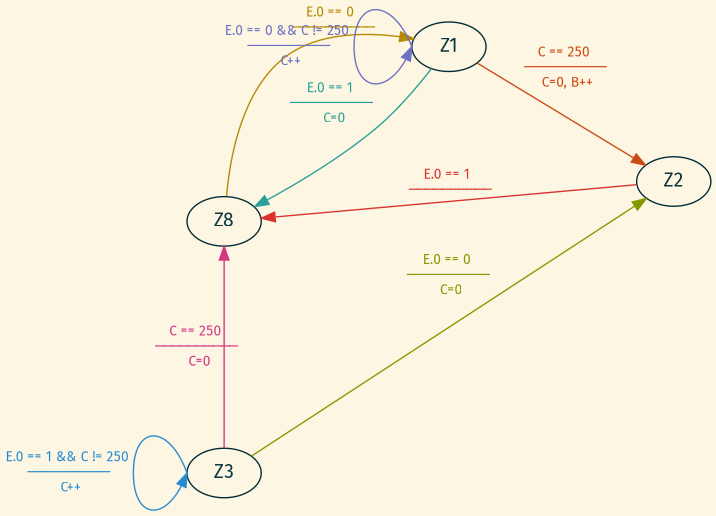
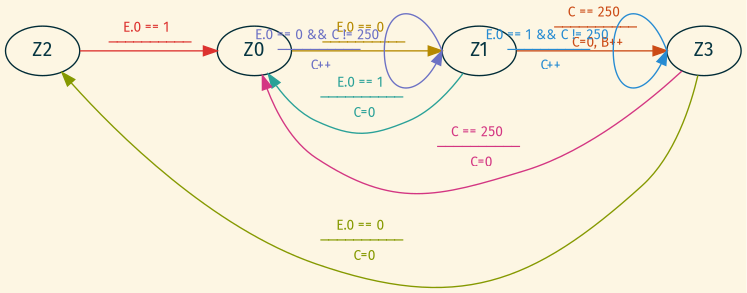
(555, 111) -> (585, 51)
(224, 221) -> (254, 51)
